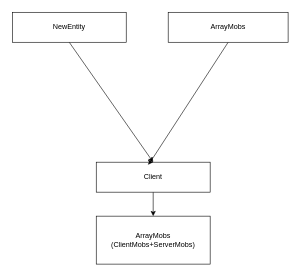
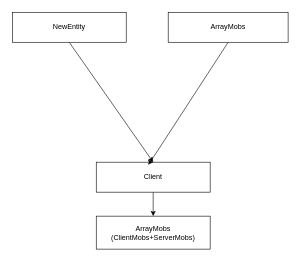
(153, 240) -> (153, 233)
